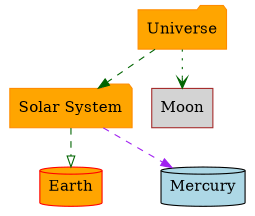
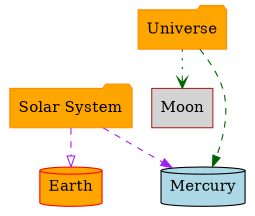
(131, 66) -> (225, 100)
(71, 142) -> (71, 142)
